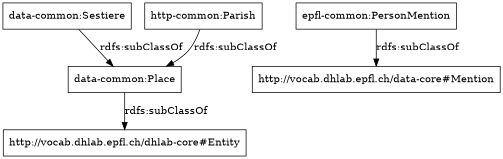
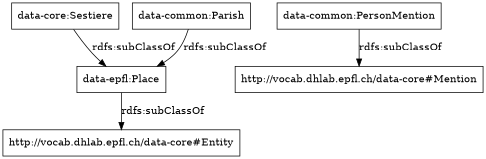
(67, 16) -> (65, 16)
(203, 16) -> (191, 16)
(376, 16) -> (359, 16)
(125, 79) -> (121, 79)
(125, 143) -> (121, 143)
